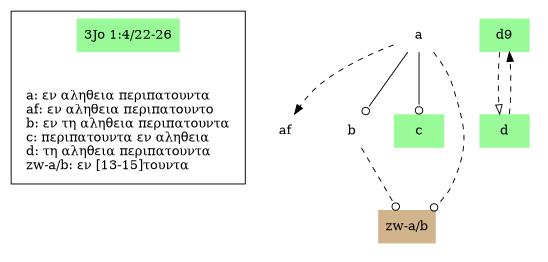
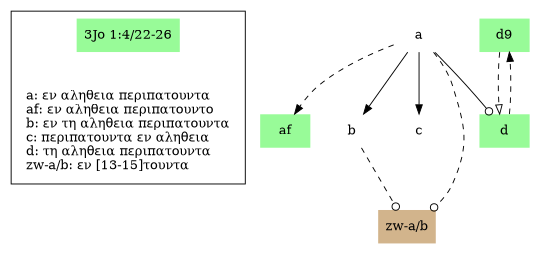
(419, 78) -> (419, 78)
(388, 79) -> (388, 79)
none -> (461, 80)
(285, 131) -> (285, 131)
(419, 131) -> (419, 131)
